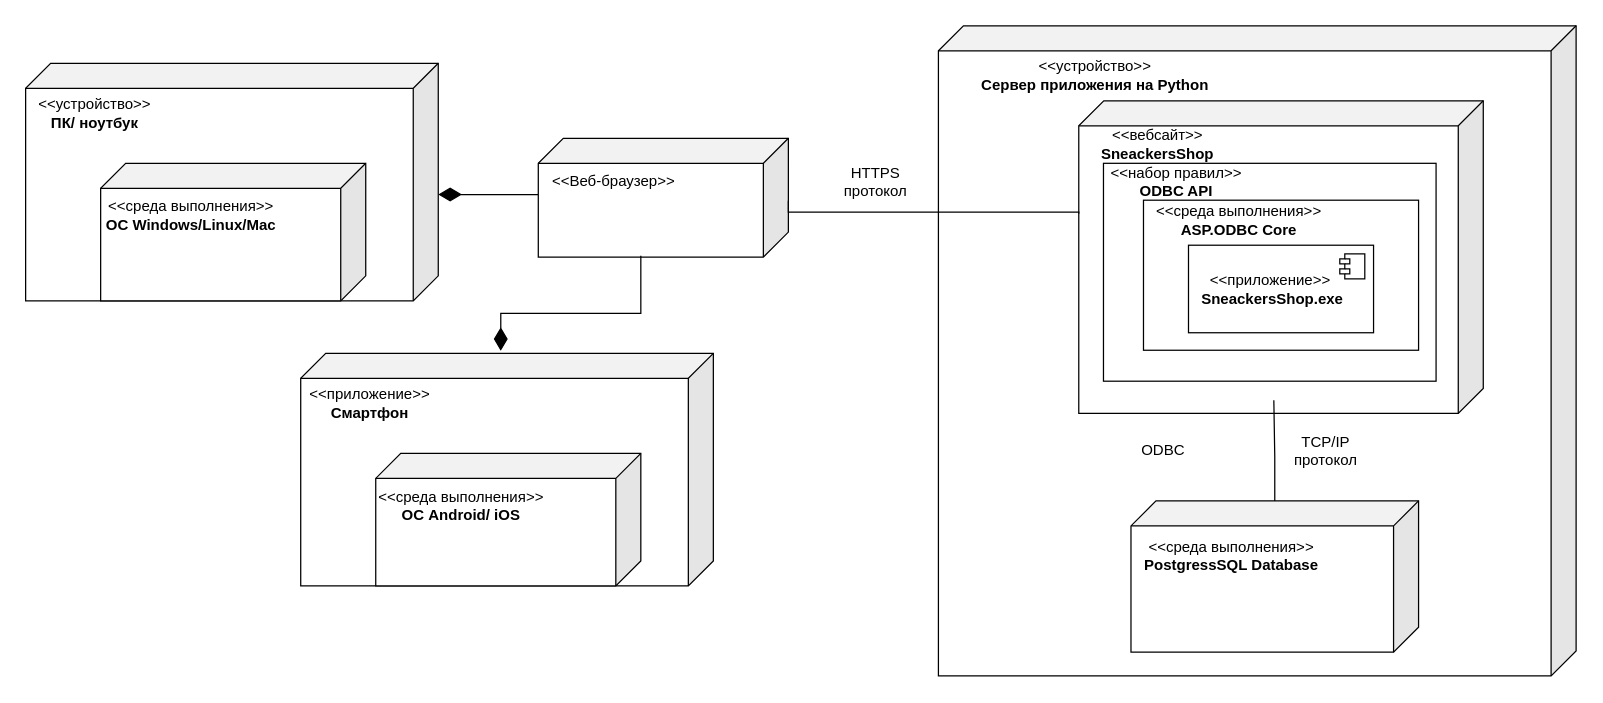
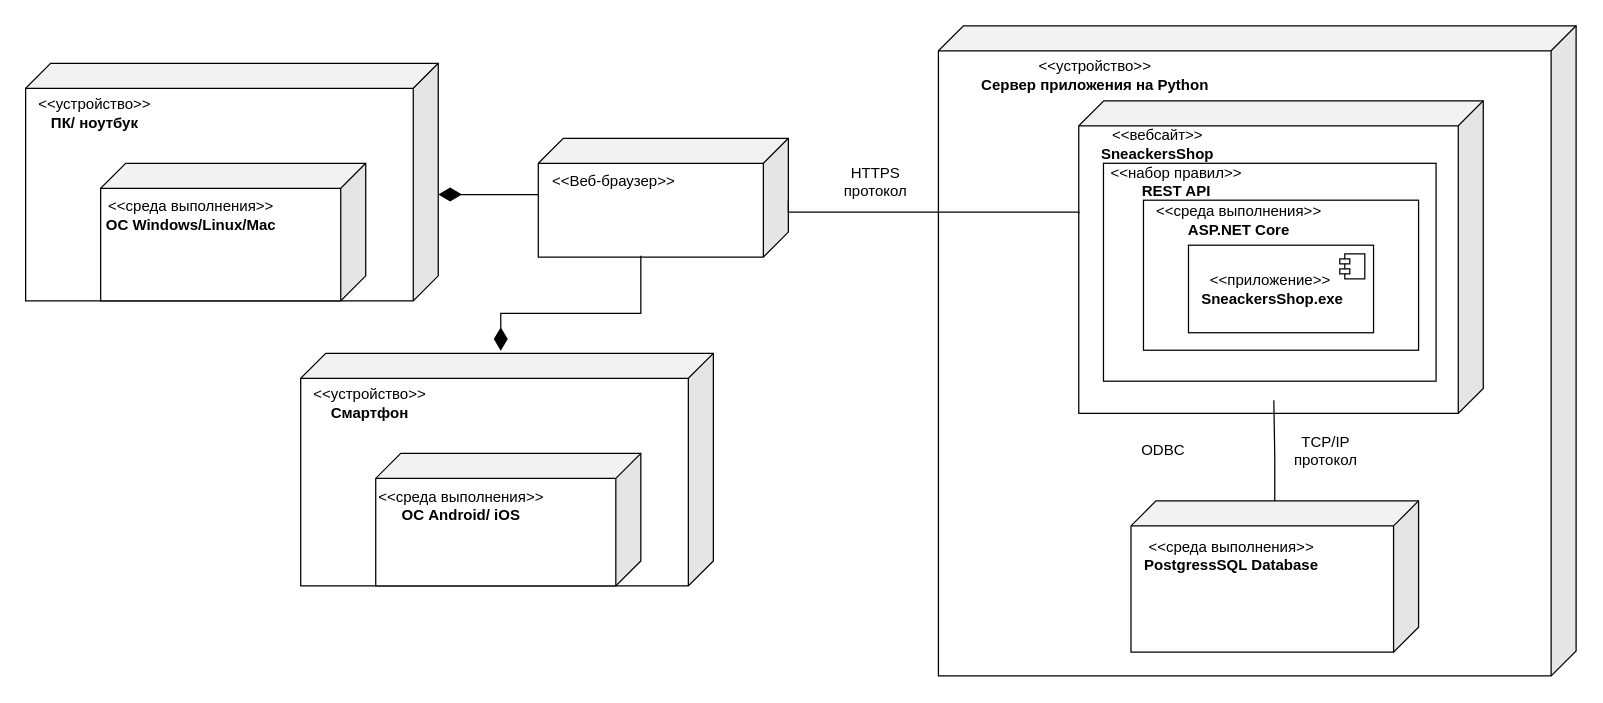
(1176, 182) -> (1176, 182)
(1239, 221) -> (1239, 221)
(370, 403) -> (370, 403)
